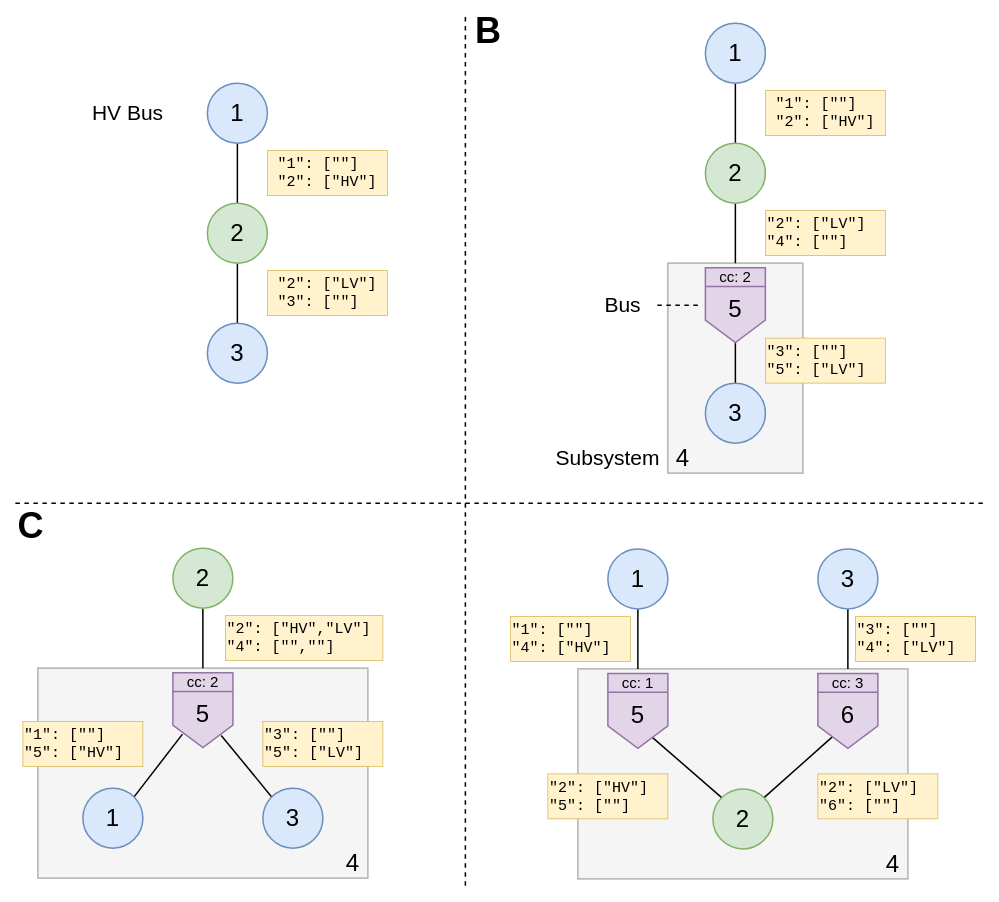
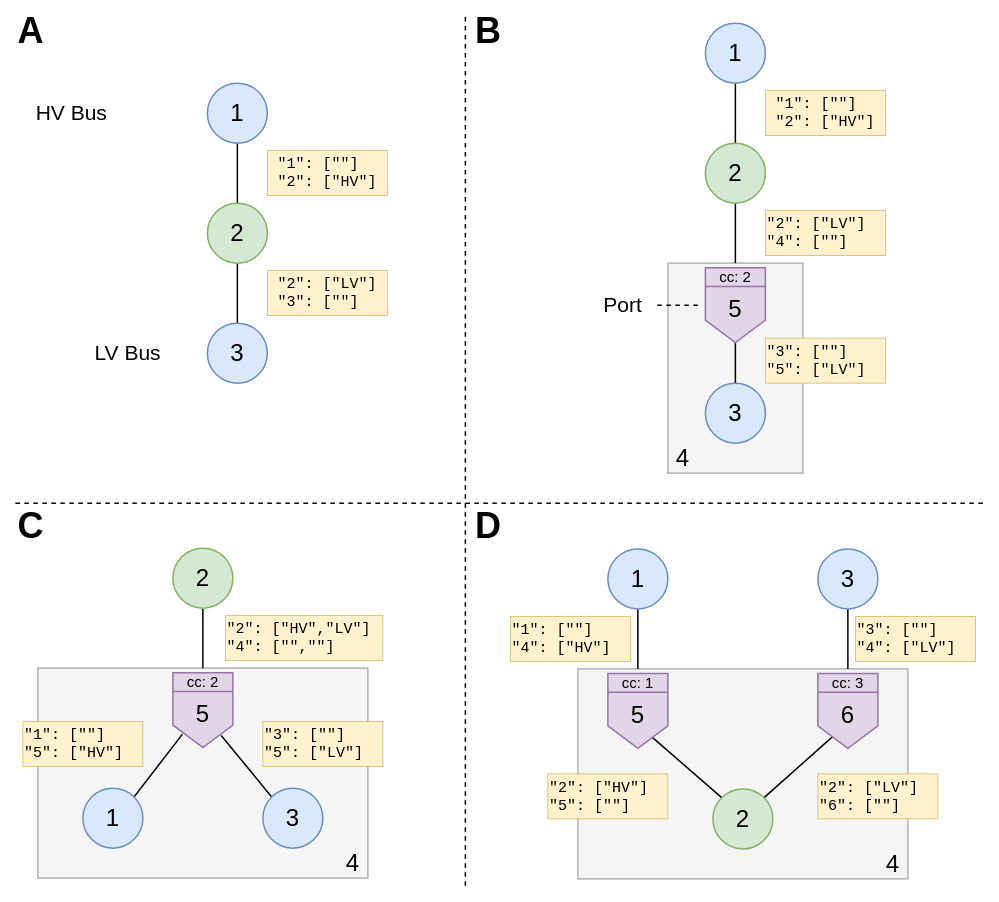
none -> (30, 30)
(128, 113) -> (72, 113)
(623, 305) -> (623, 305)
none -> (128, 353)
(608, 458) -> none
none -> (488, 525)
